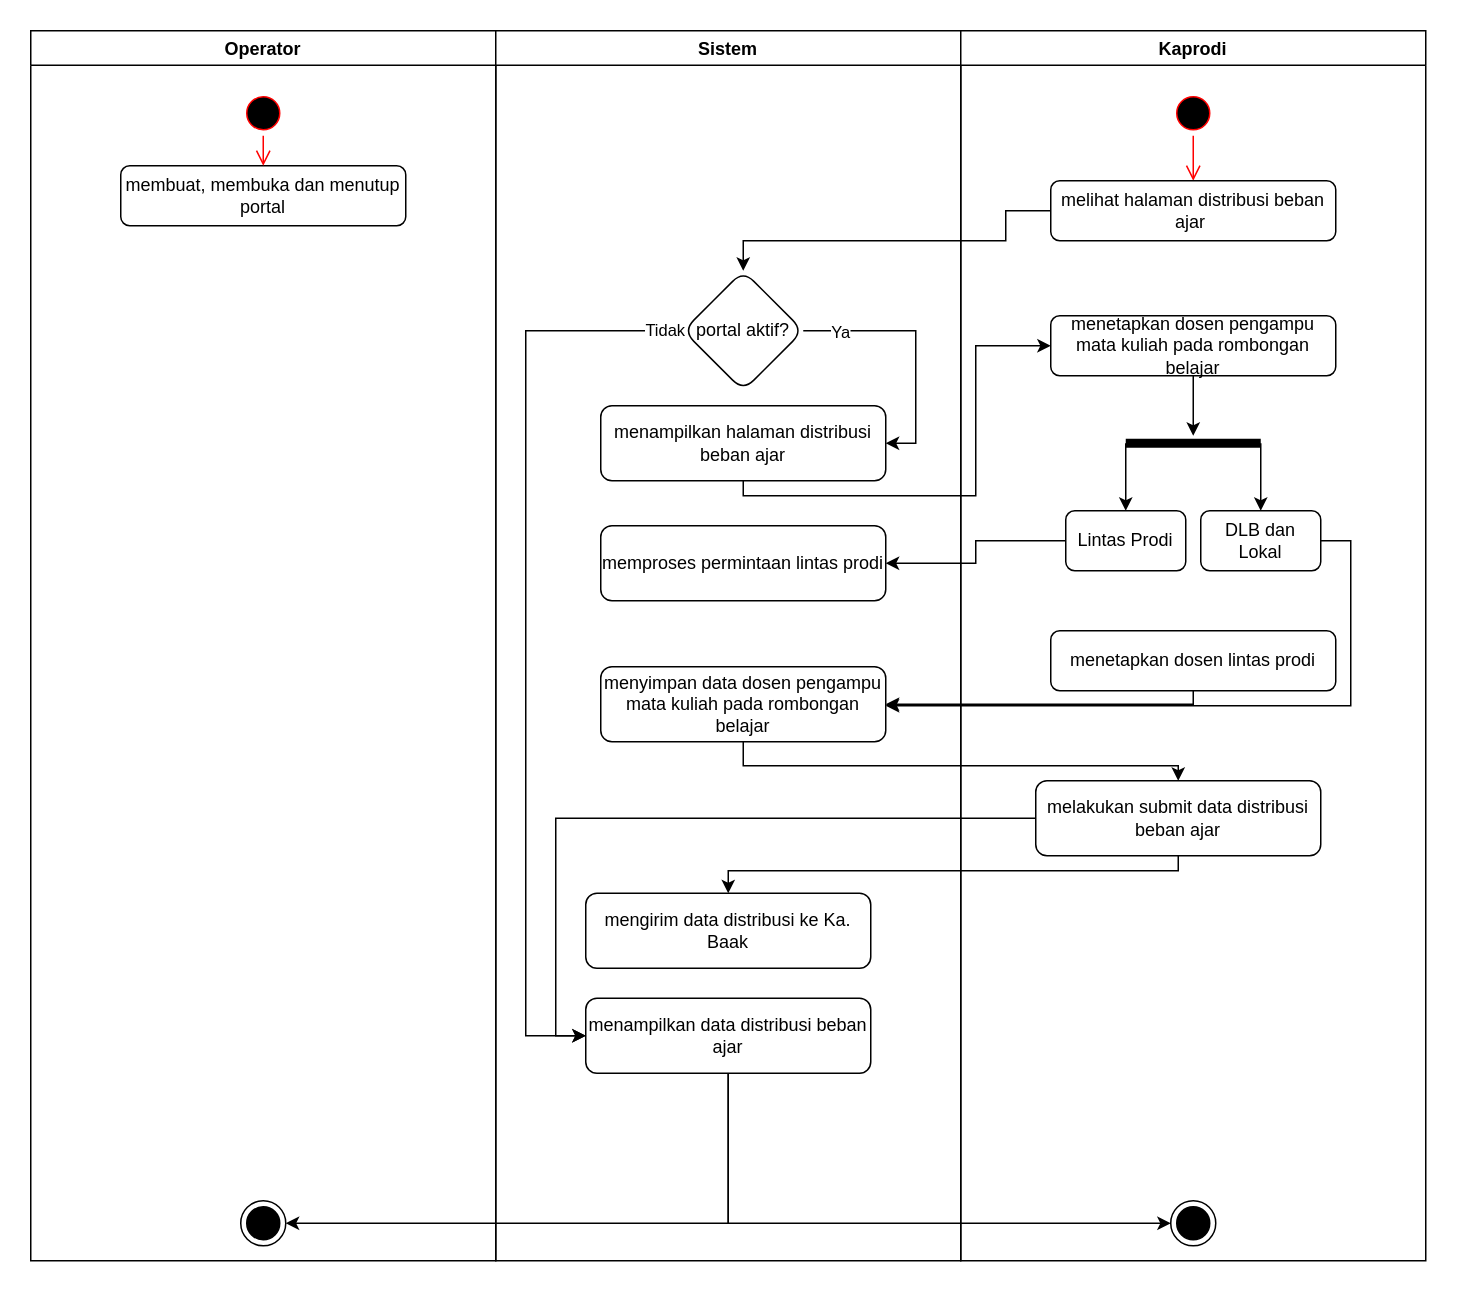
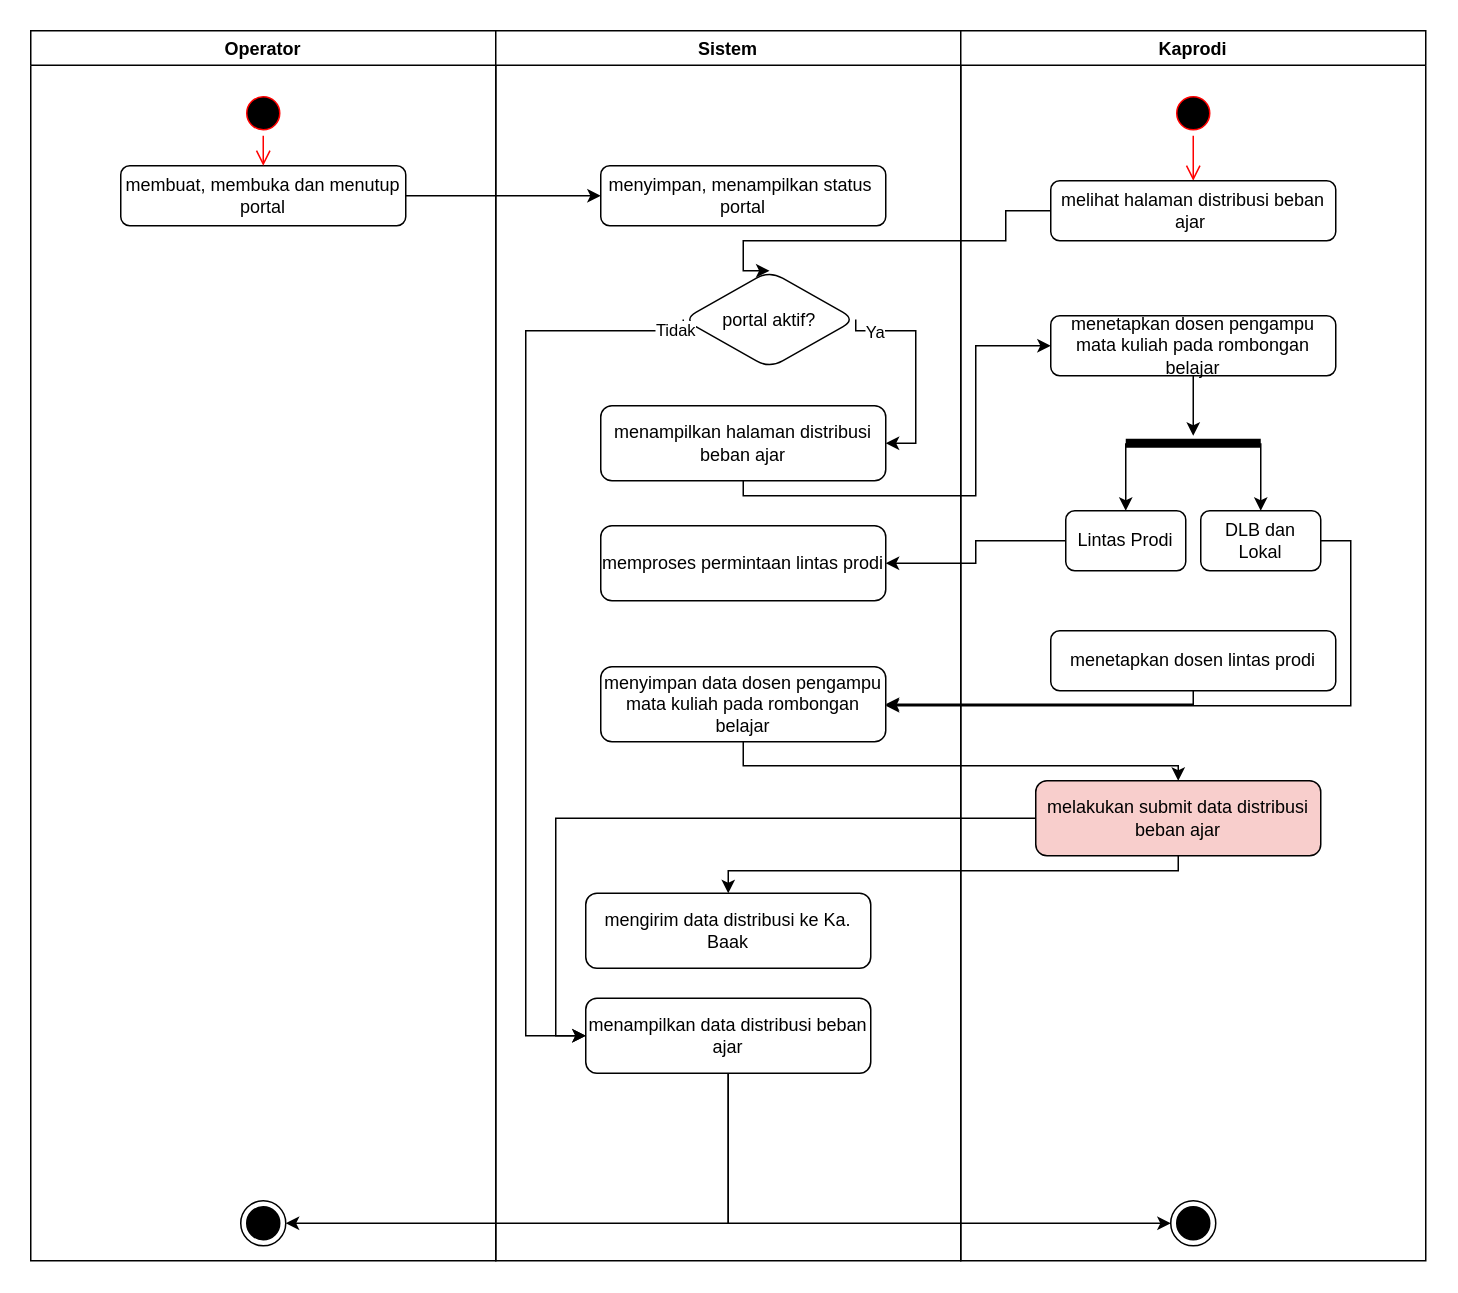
none -> (498, 196)
none -> (743, 196)
(743, 331) -> (770, 320)
(1178, 818) -> (1178, 818)
